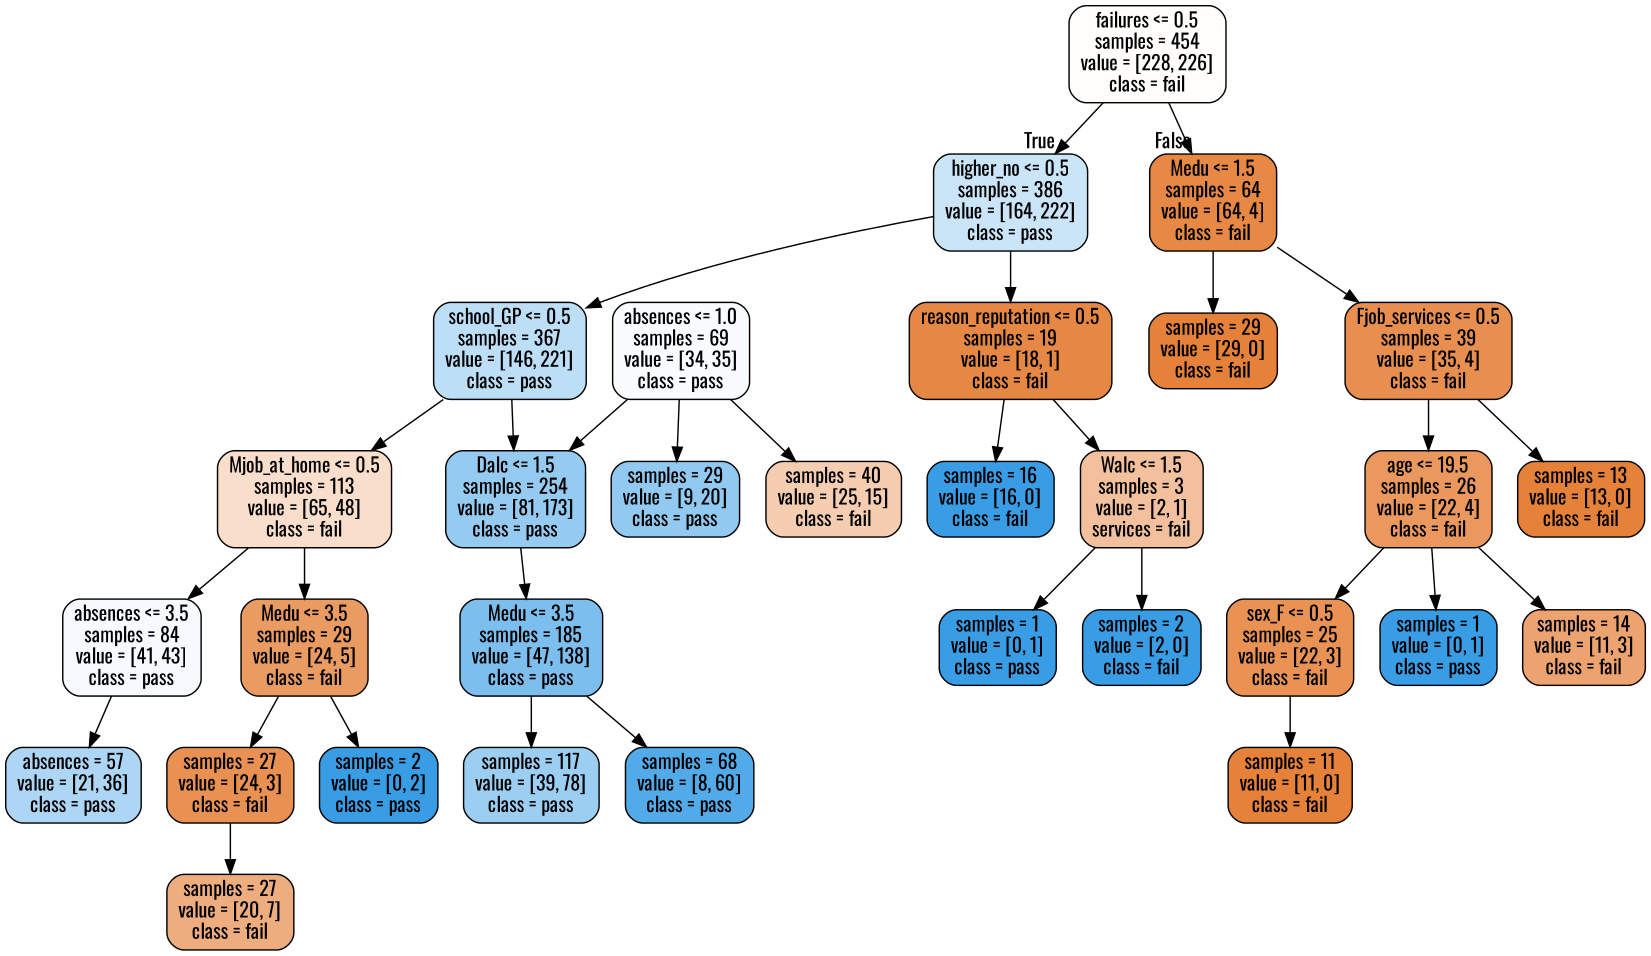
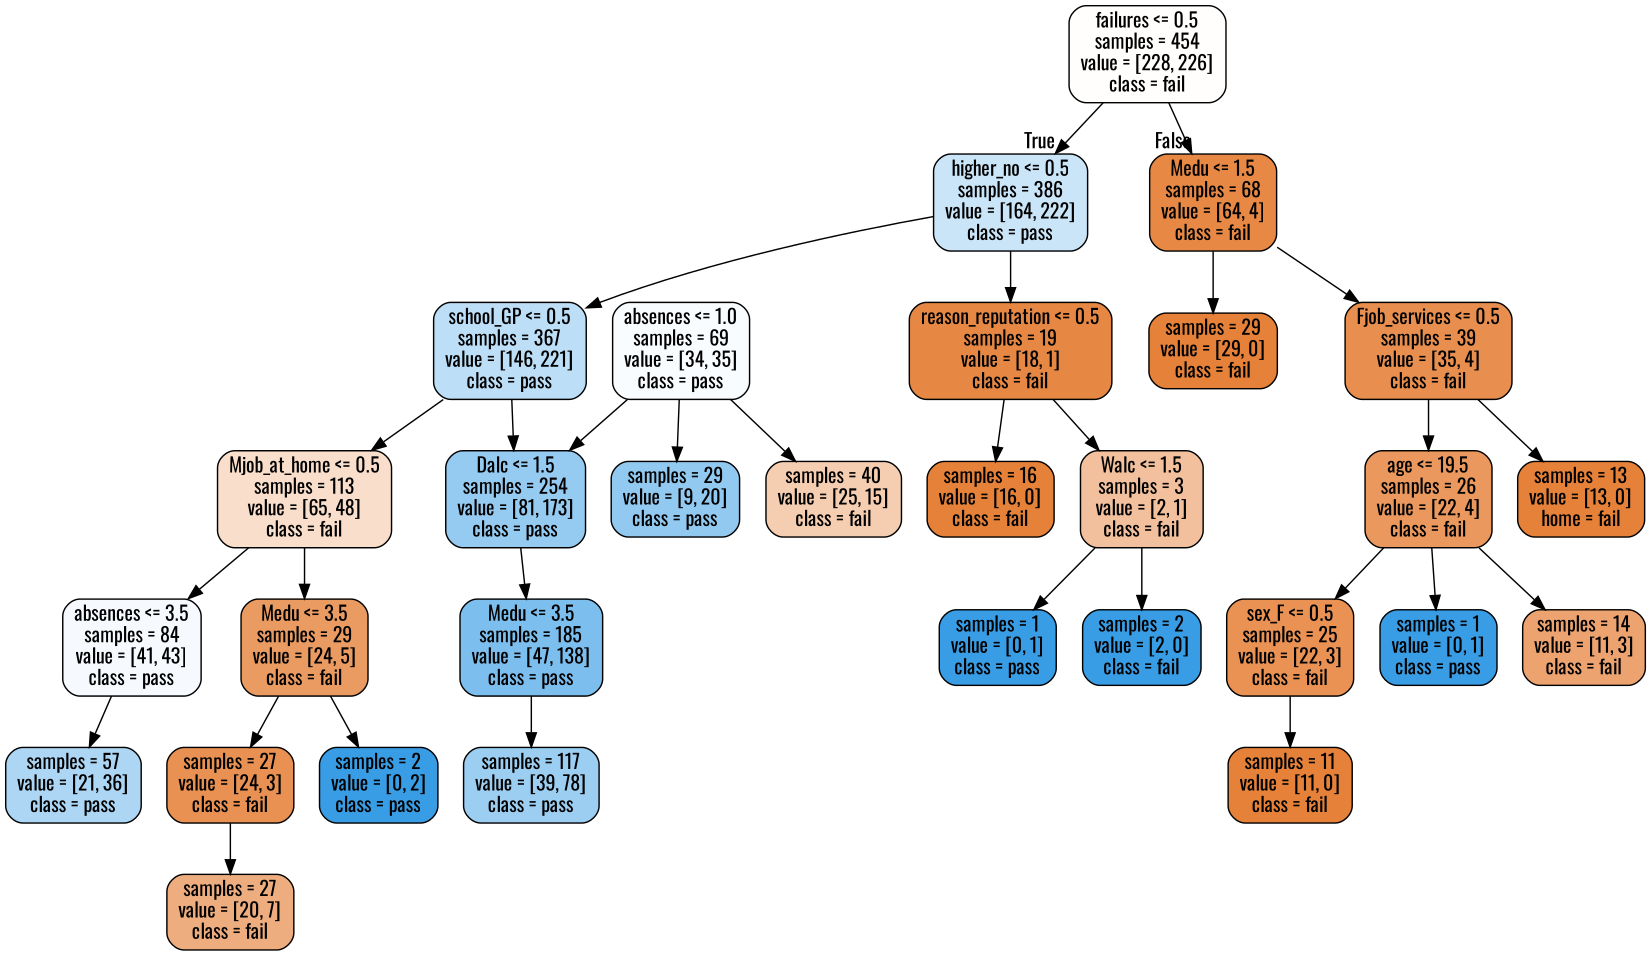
(1213, 203) -> (1213, 203)
(991, 499) -> (991, 499)
(1142, 499) -> (1142, 499)
(1581, 499) -> (1581, 499)
(73, 785) -> (73, 785)
(690, 785) -> none
